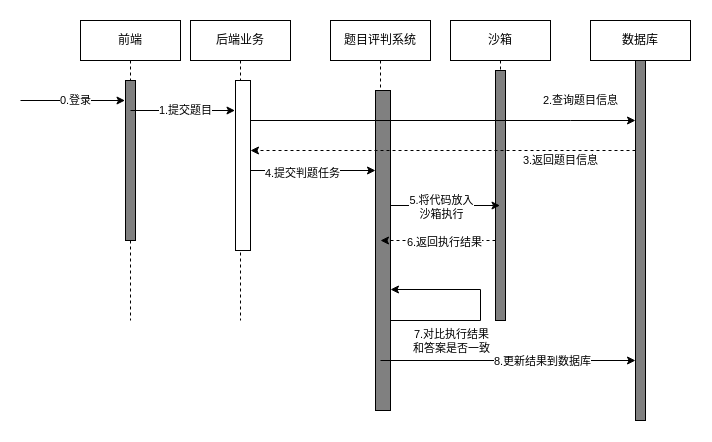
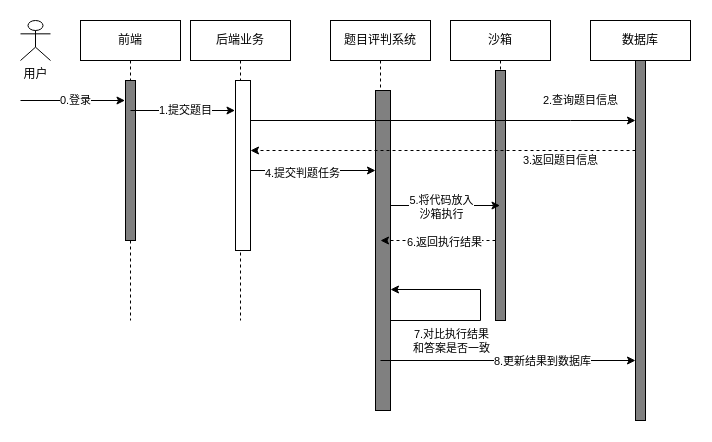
none -> (36, 41)
